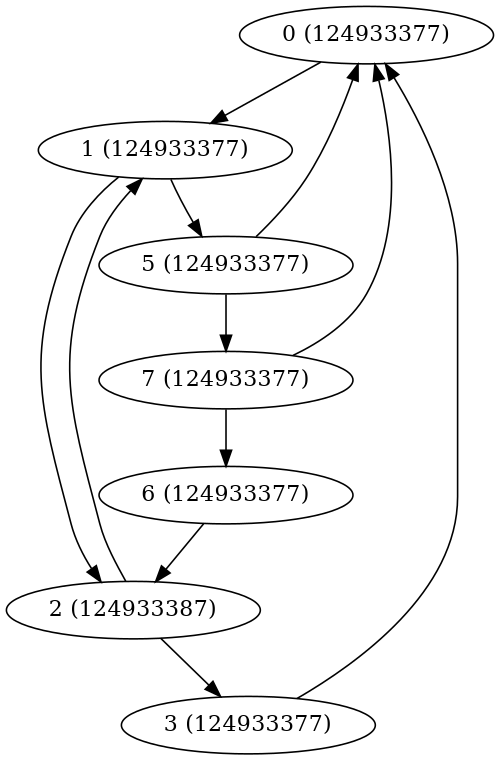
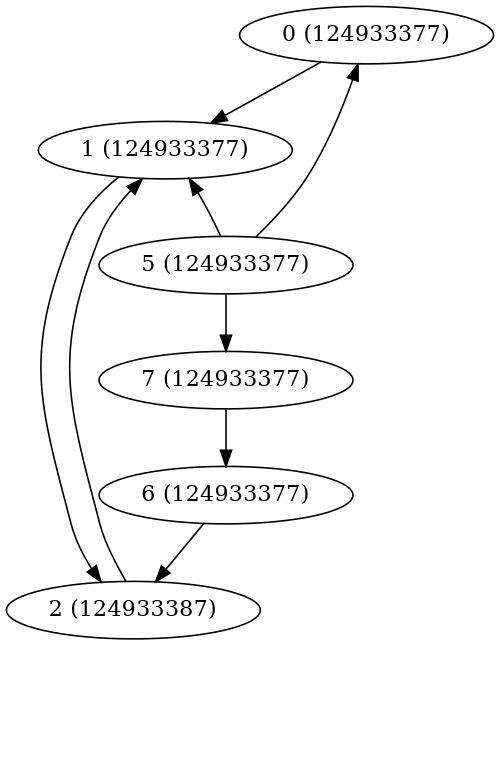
(181, 201) -> (210, 214)
(387, 237) -> none
(248, 725) -> none
